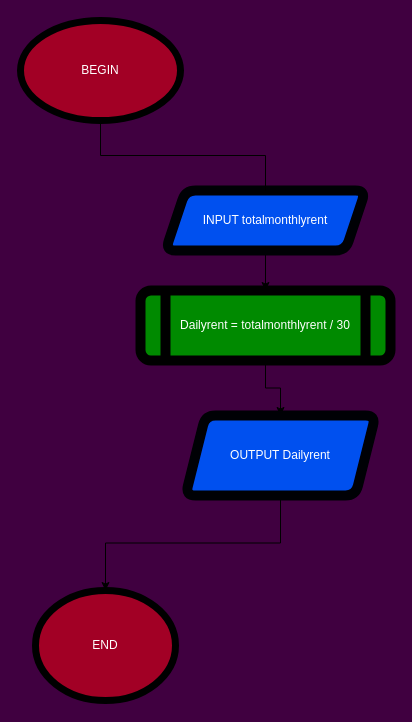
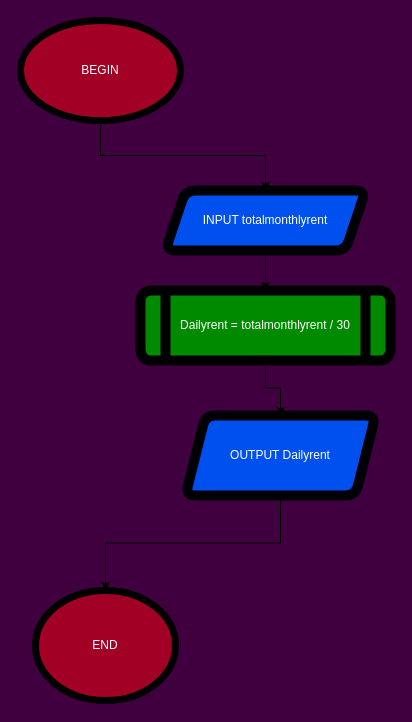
(266, 183) -> (266, 182)
